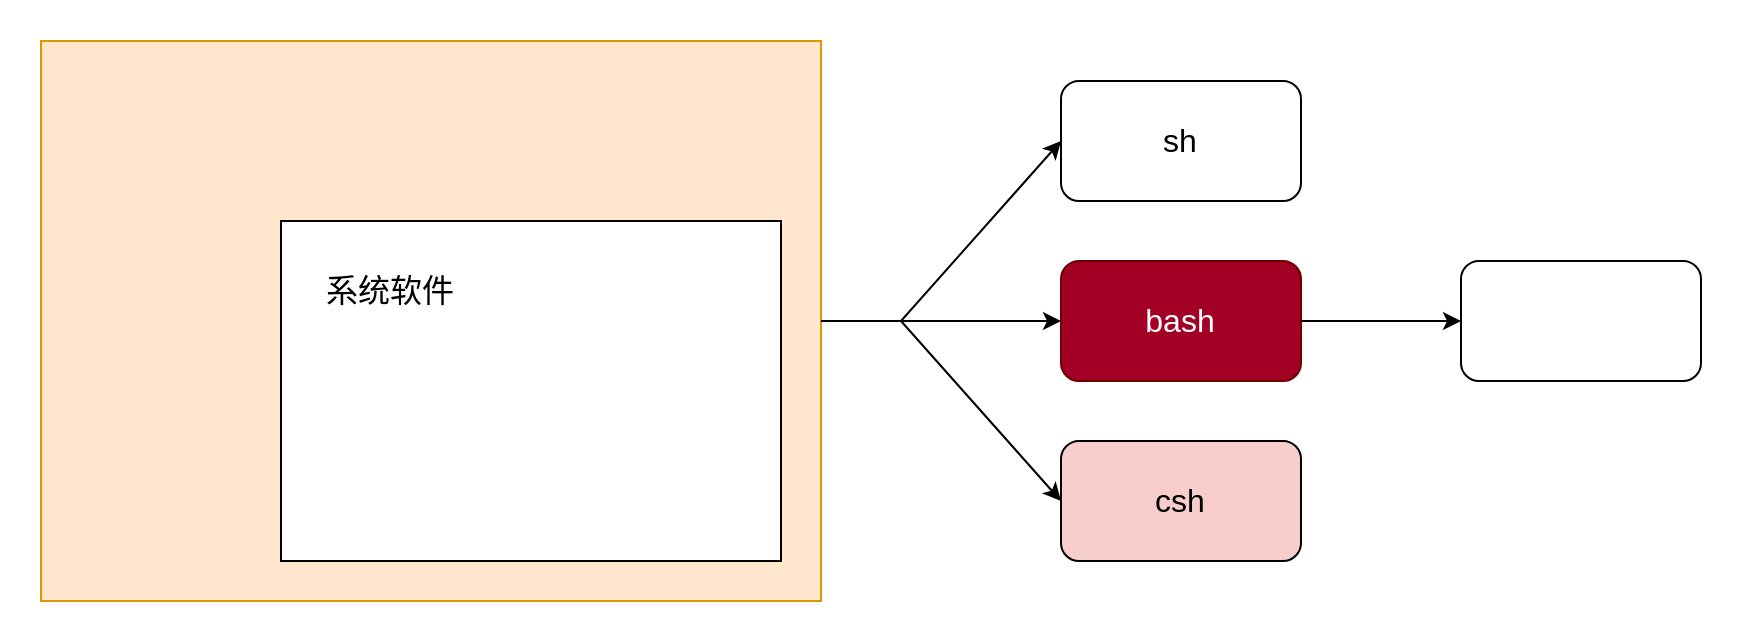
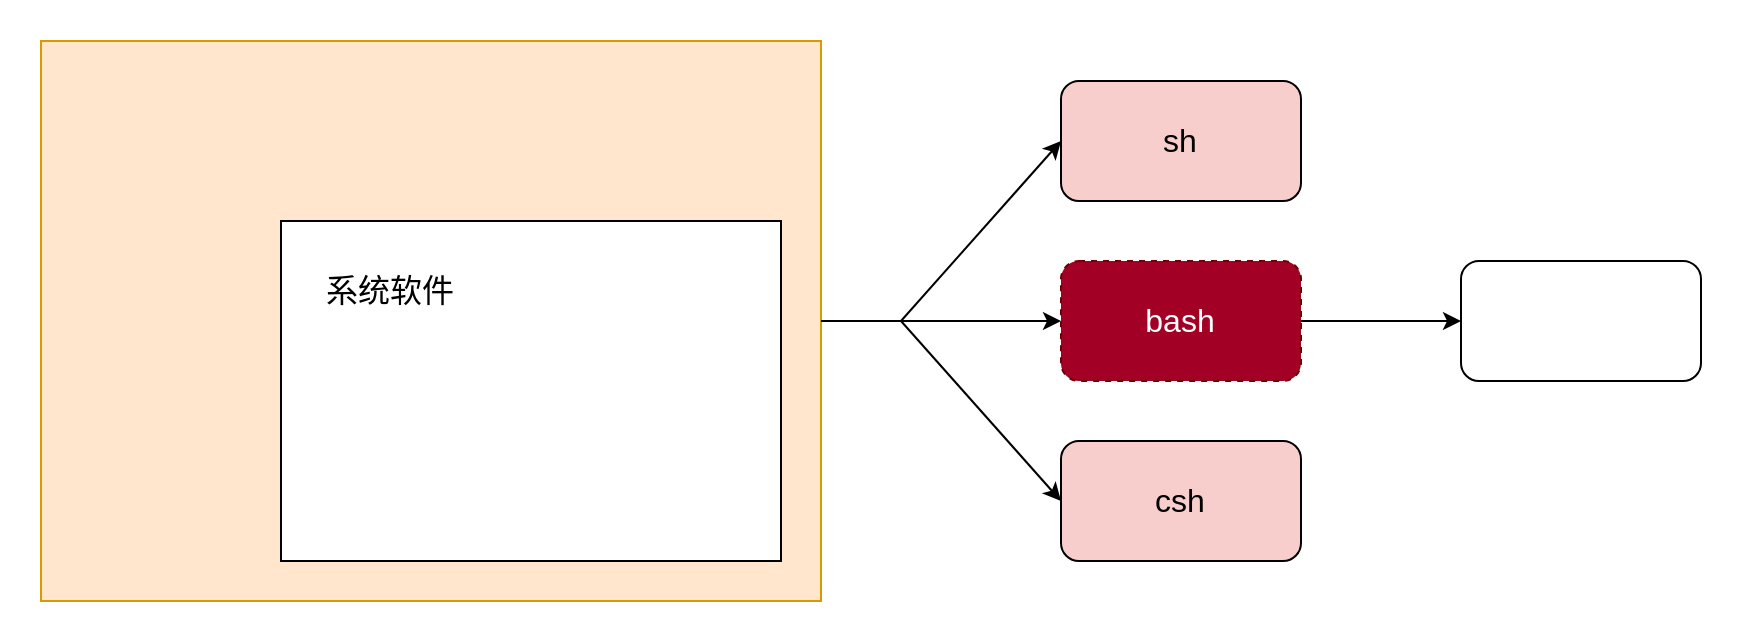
(1181, 141) -> (1181, 141)
(1181, 321) -> (1181, 321)
